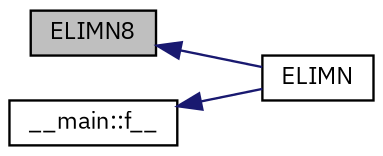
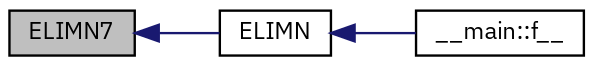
(93, 33) -> (72, 33)
(232, 95) -> (385, 33)
